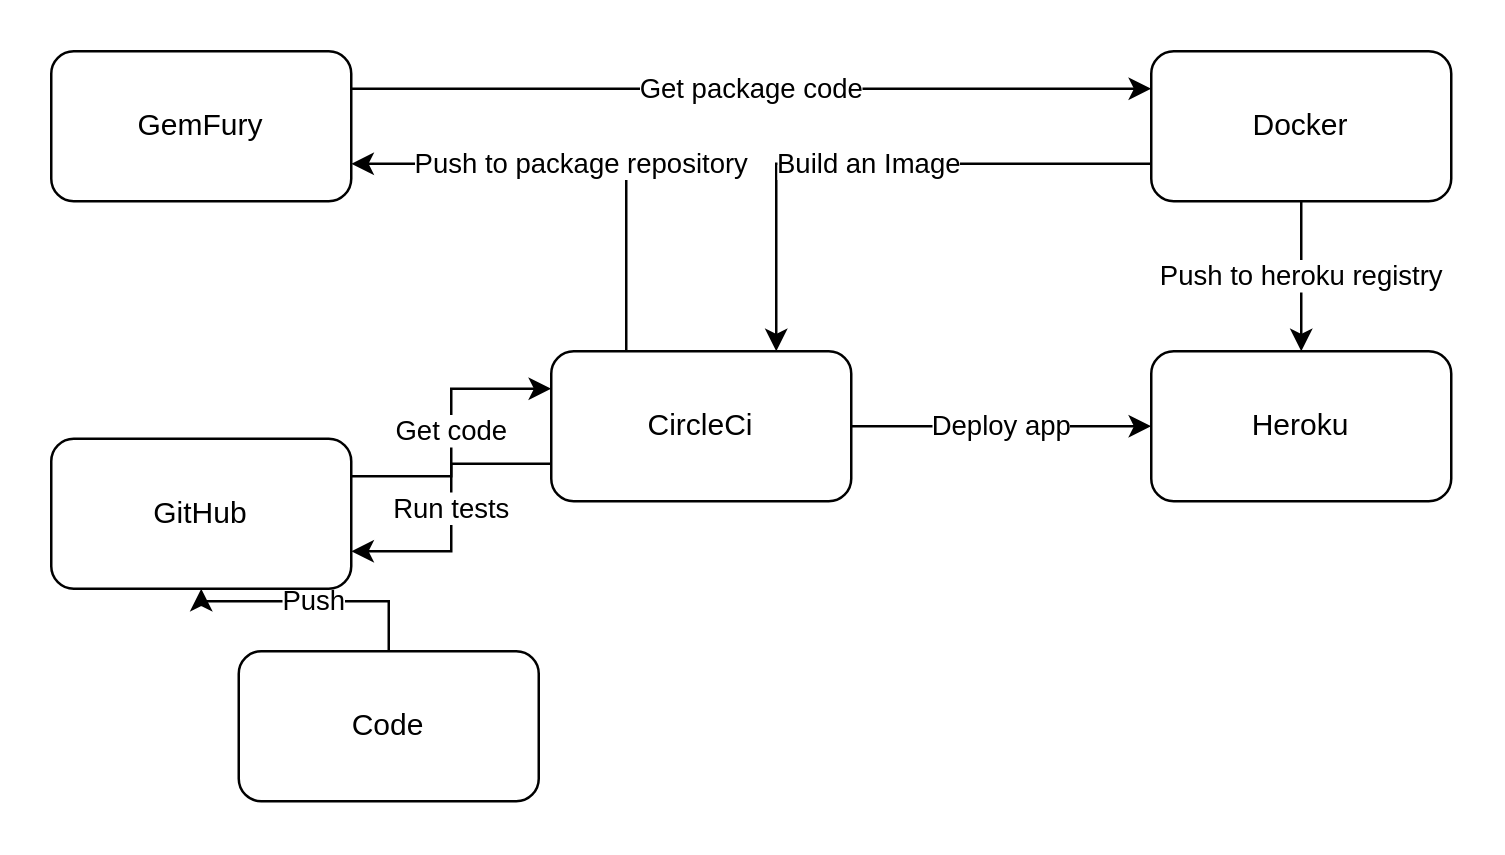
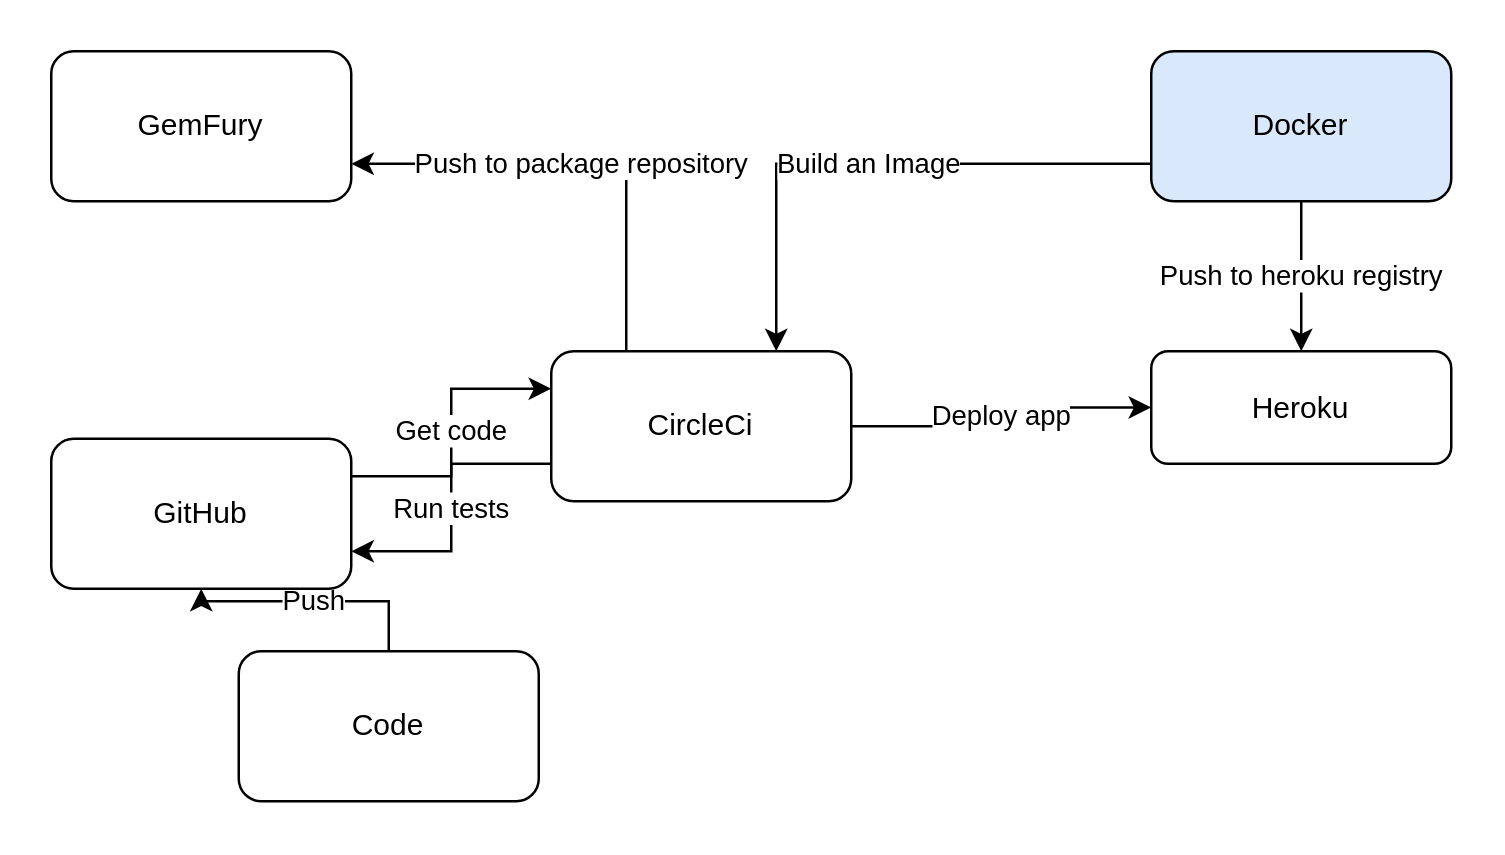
(516, 89) -> none
(1301, 126) -> (1301, 126)
(1301, 426) -> (1301, 408)
